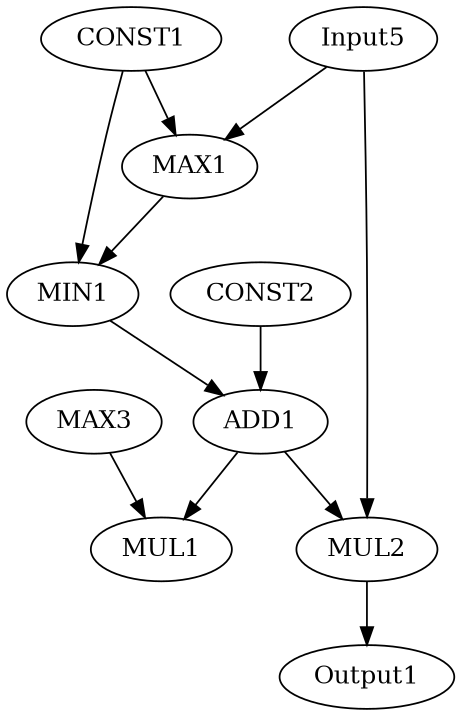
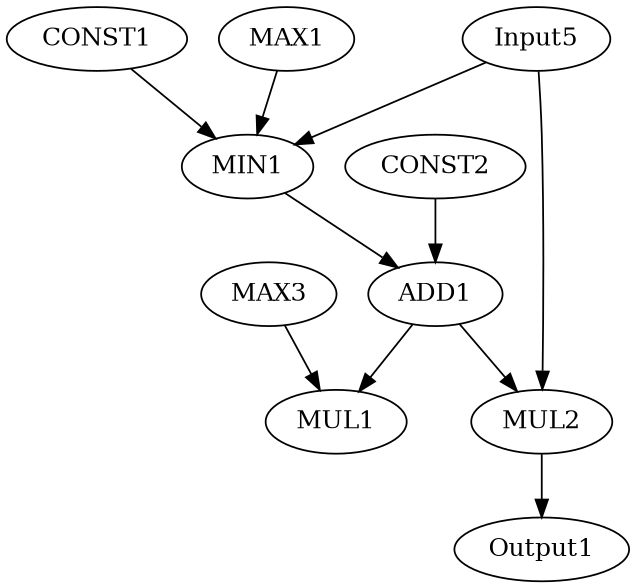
(157, 95) -> none
(283, 98) -> (399, 100)
